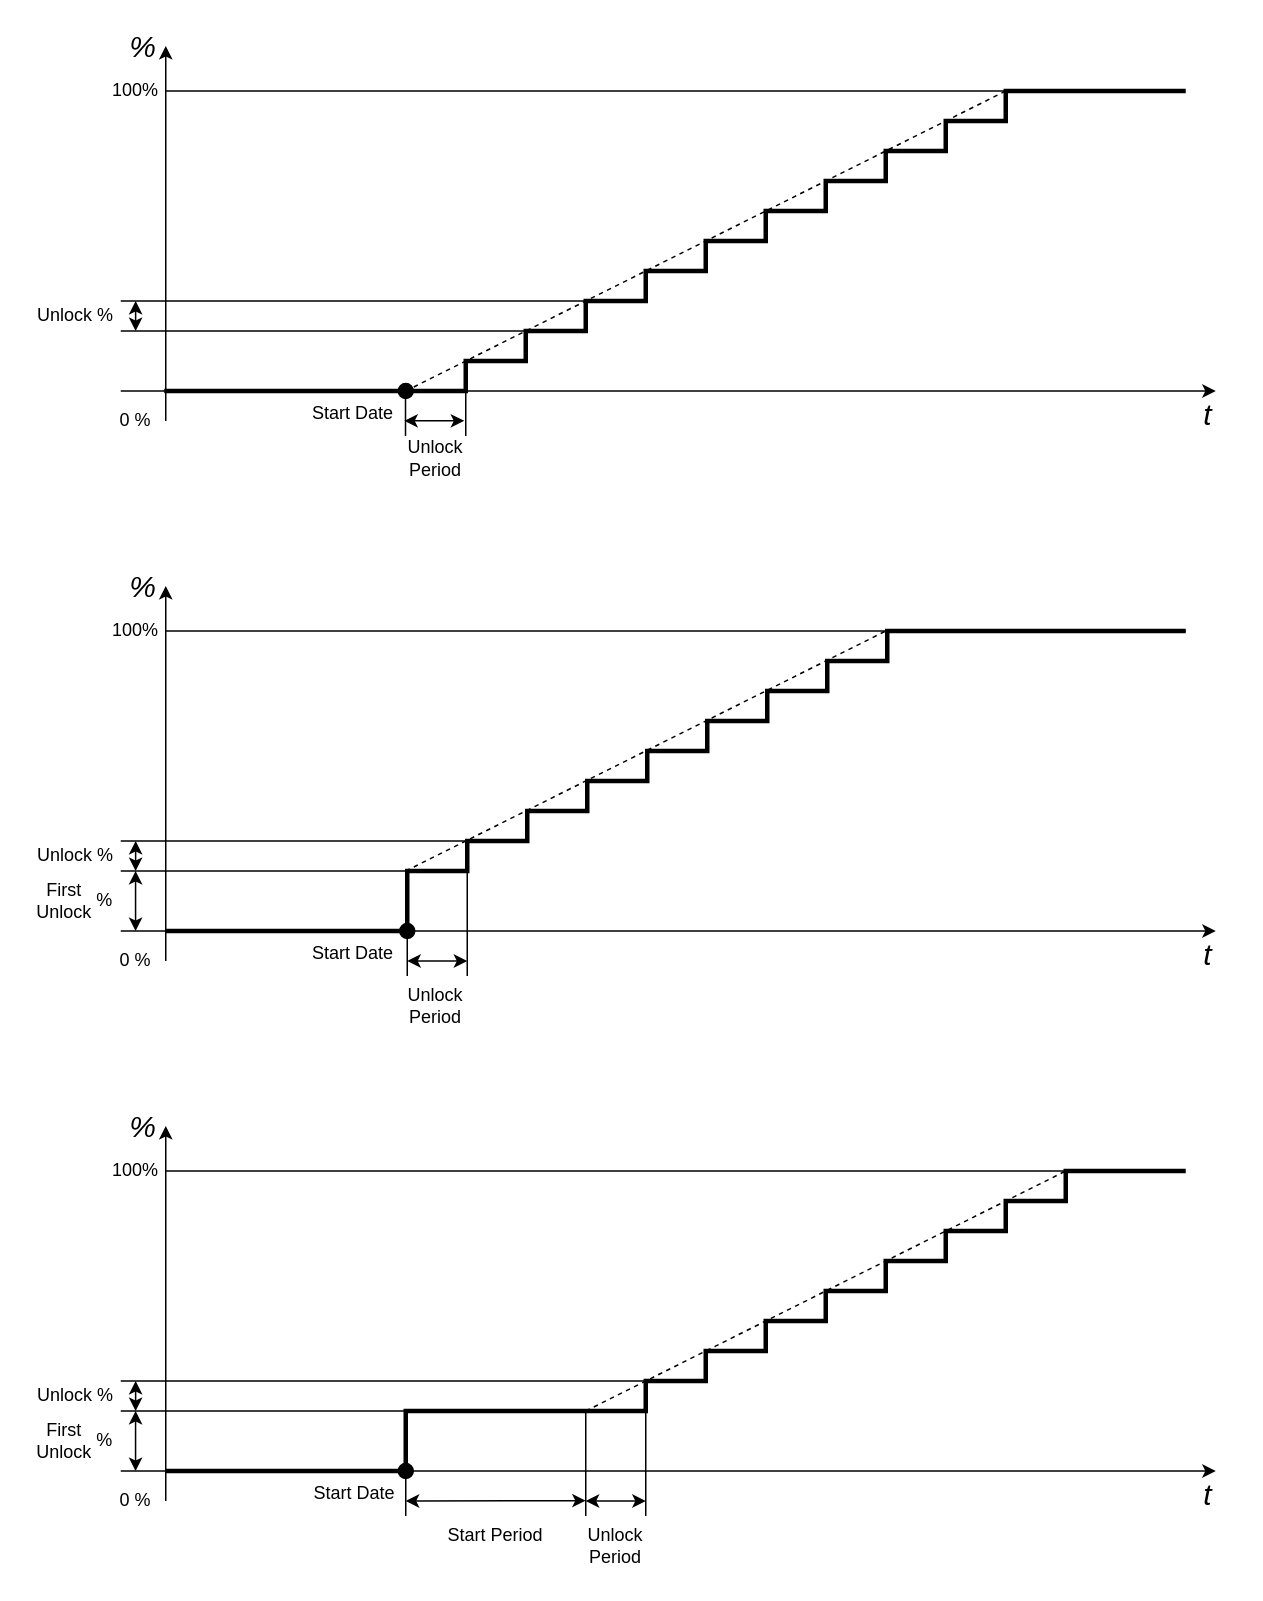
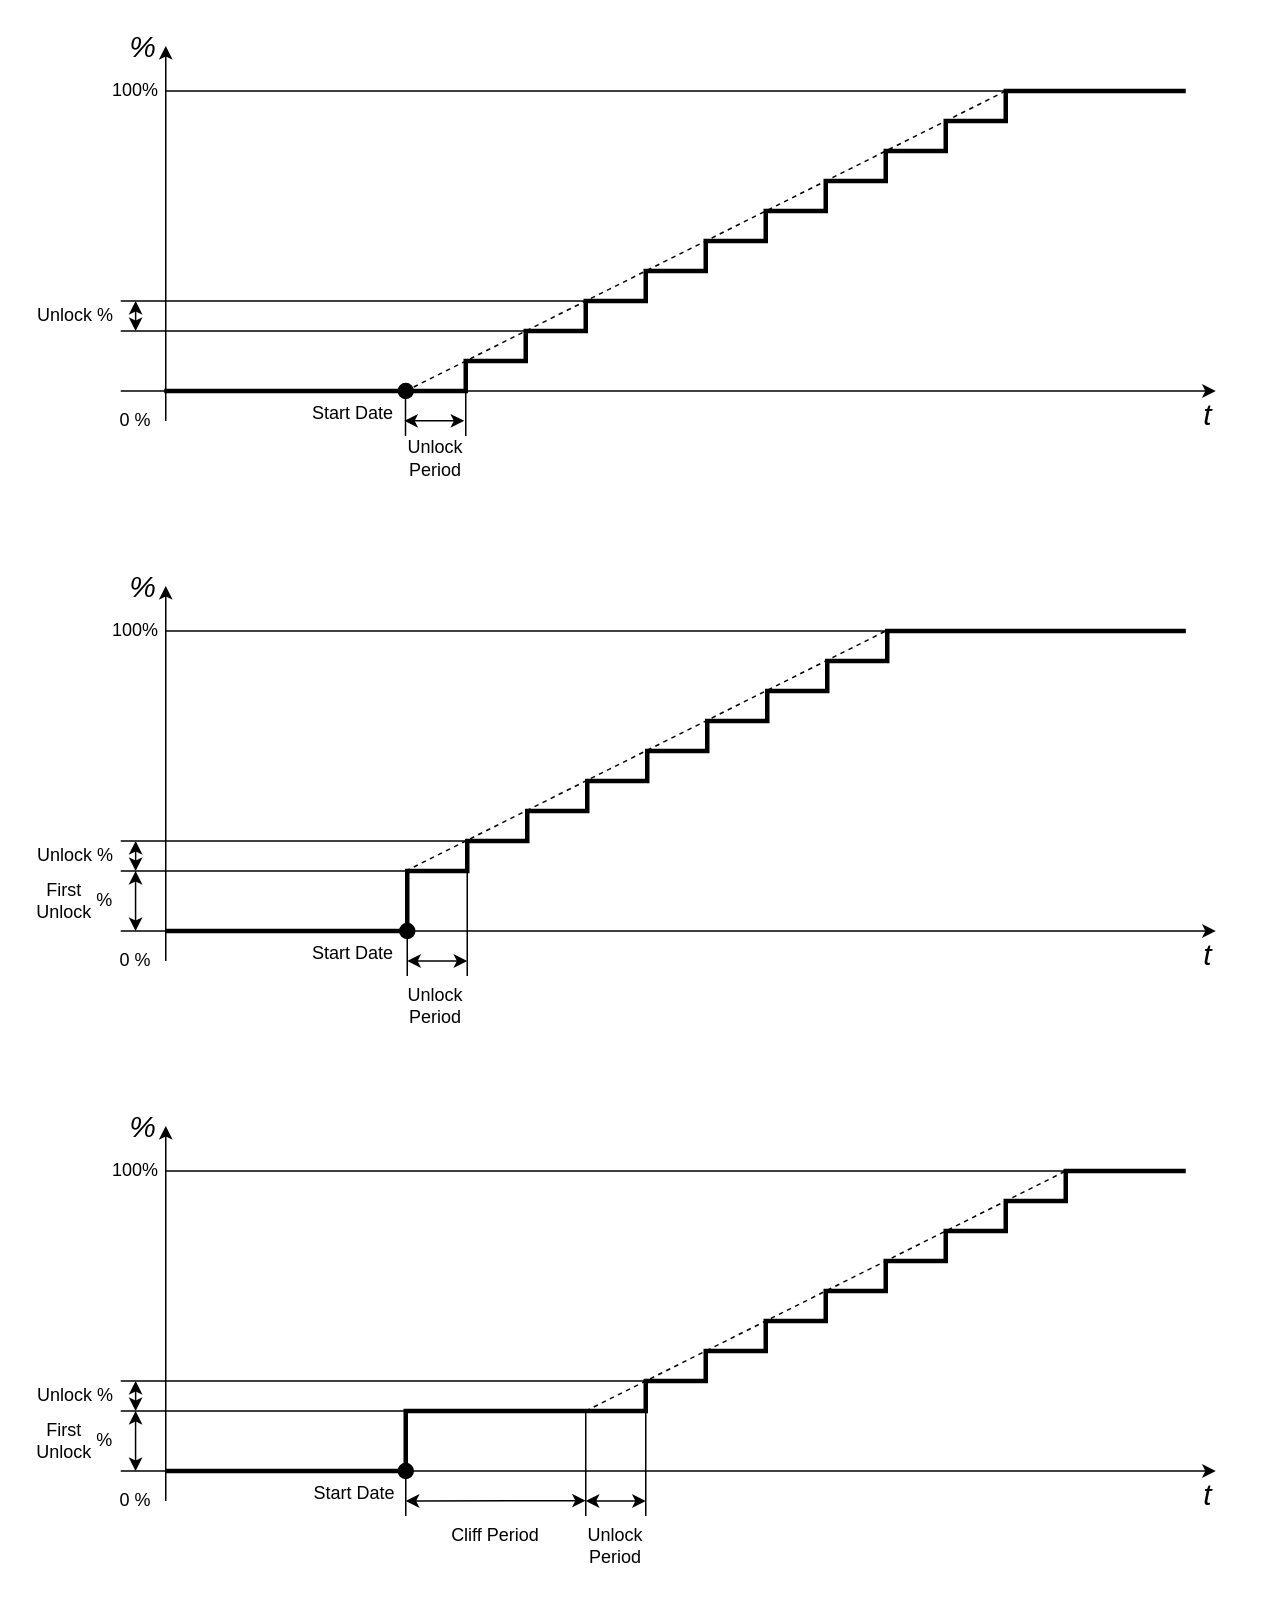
(496, 1535) -> (496, 1535)
